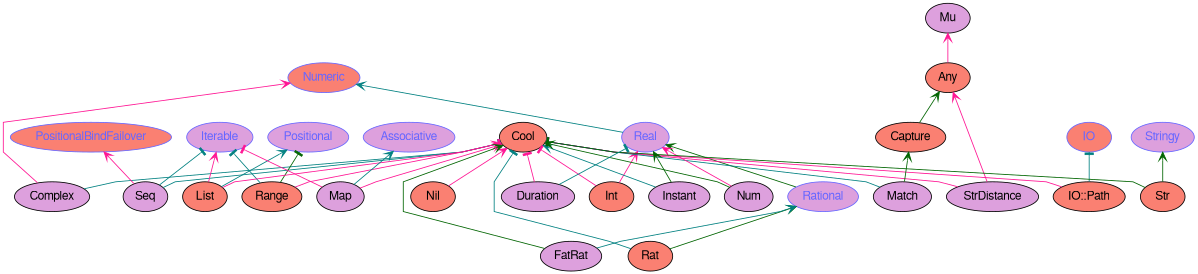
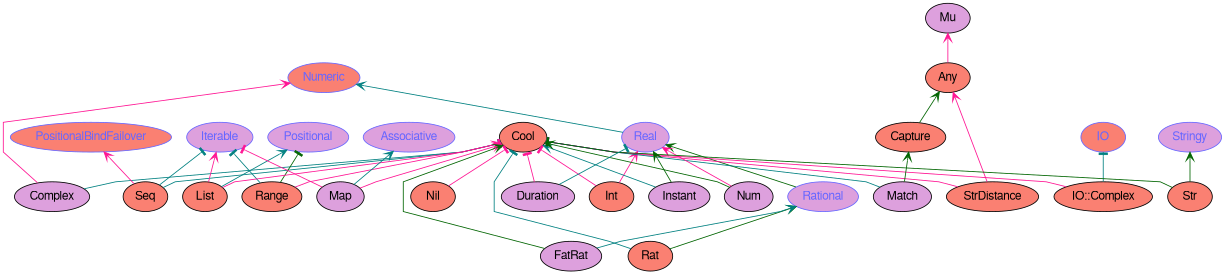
(474, 169) -> (476, 168)
(145, 197) -> (145, 197)
(992, 197) -> (992, 197)
(1089, 197) -> (1103, 197)
